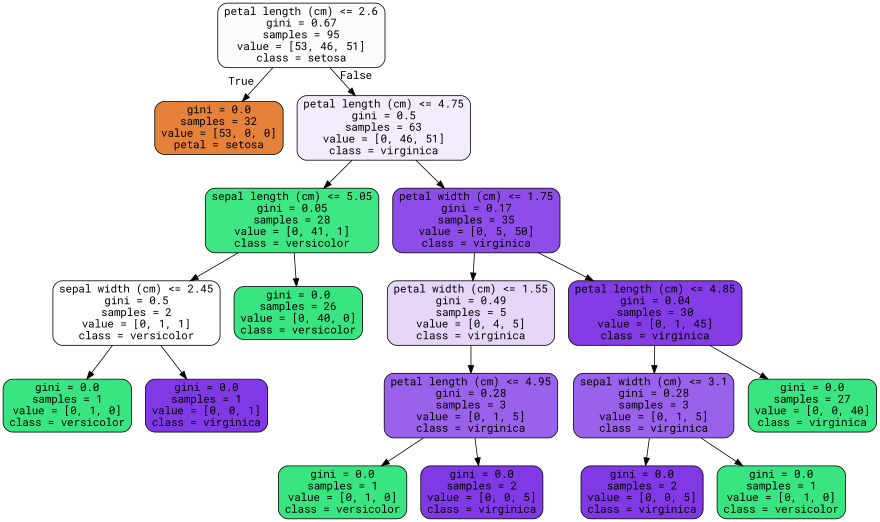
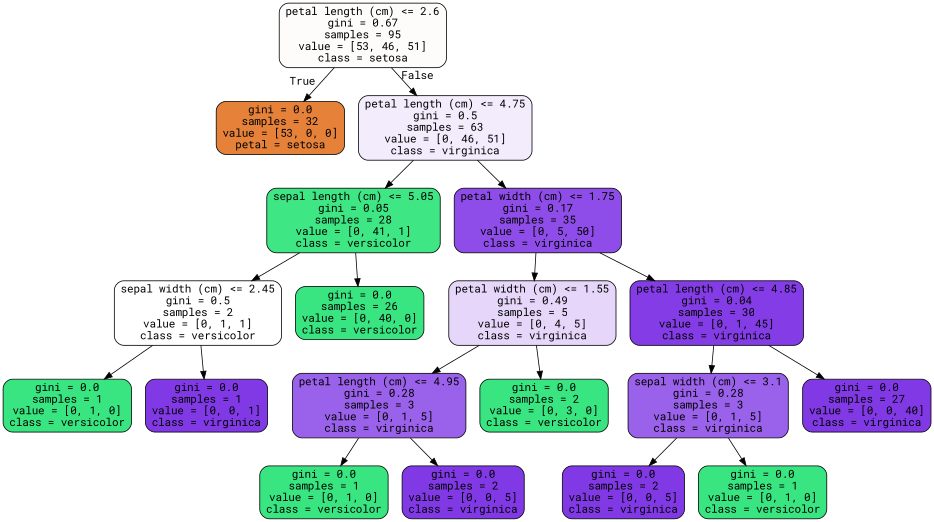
none -> (544, 406)
(812, 406) -> (867, 406)
